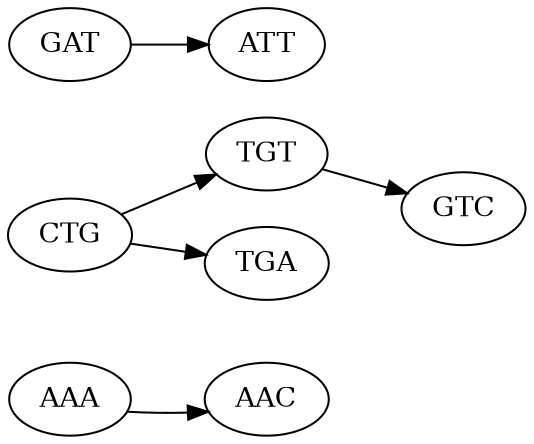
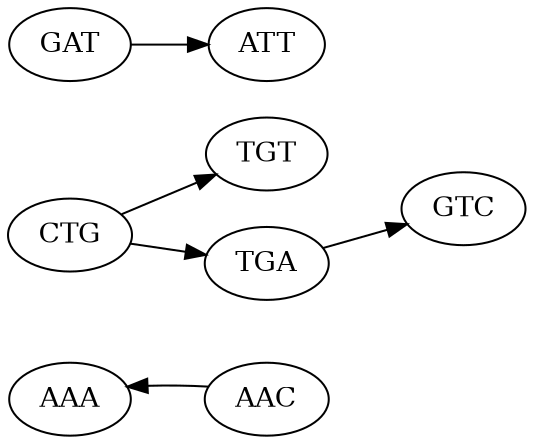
(355, 178) -> (355, 239)
(157, 413) -> (178, 386)
